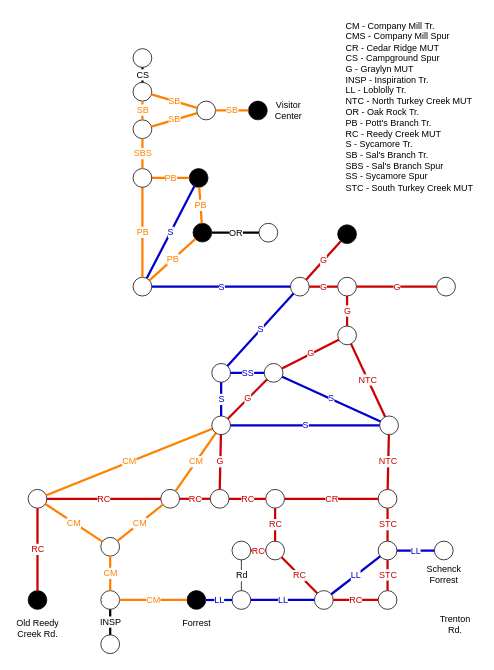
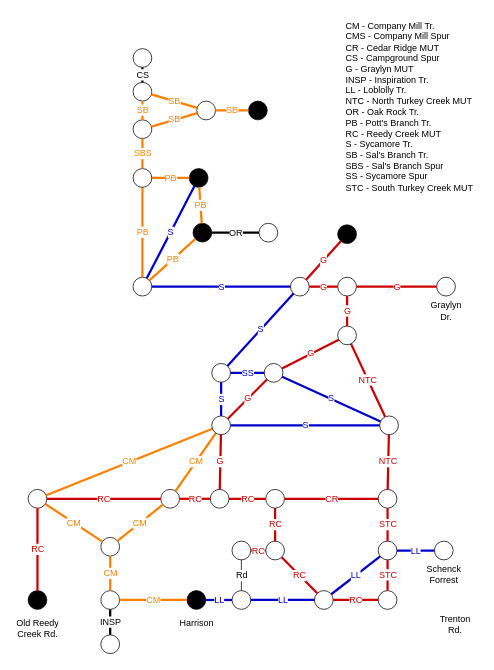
(289, 111) -> none
none -> (447, 311)
(197, 624) -> (197, 624)
